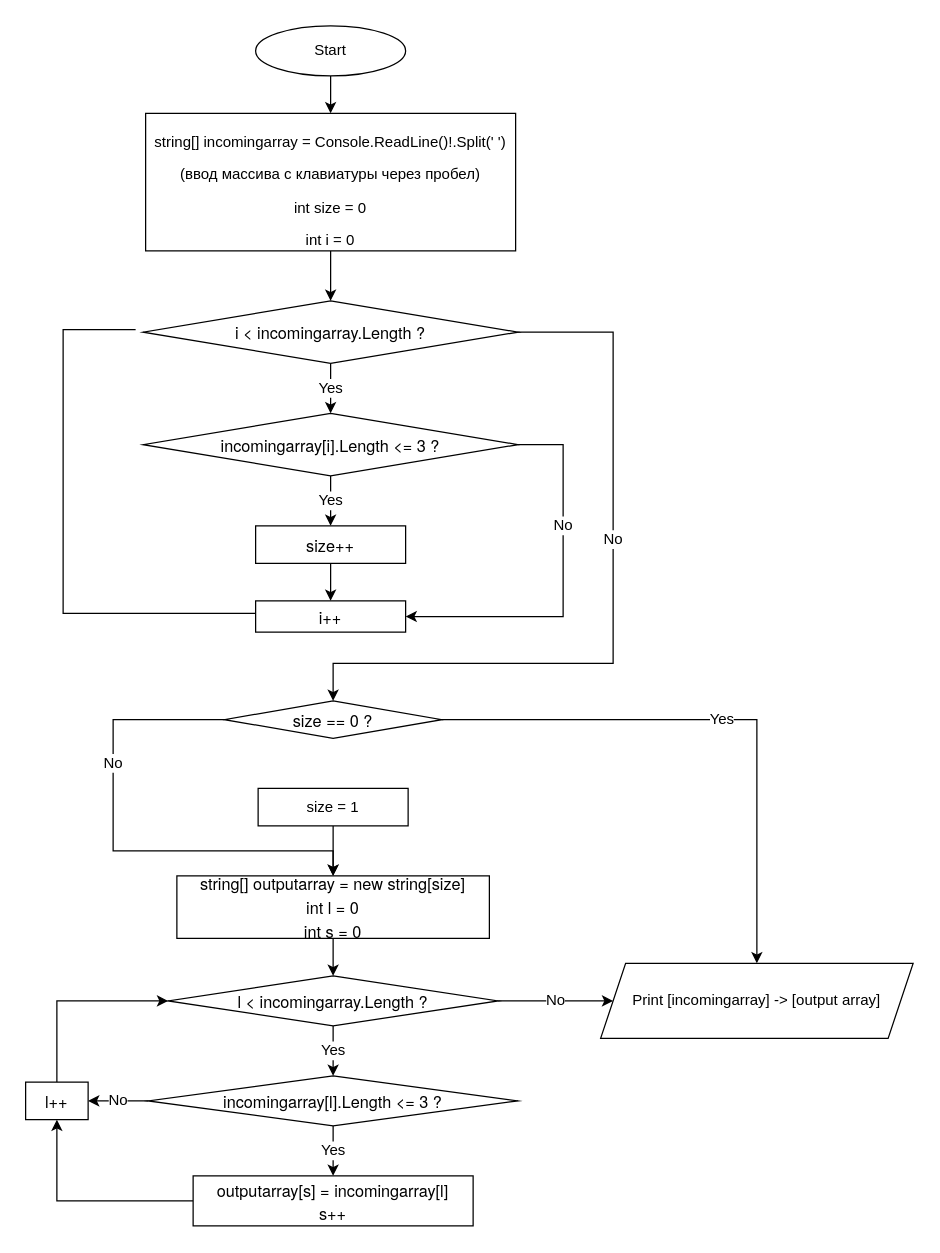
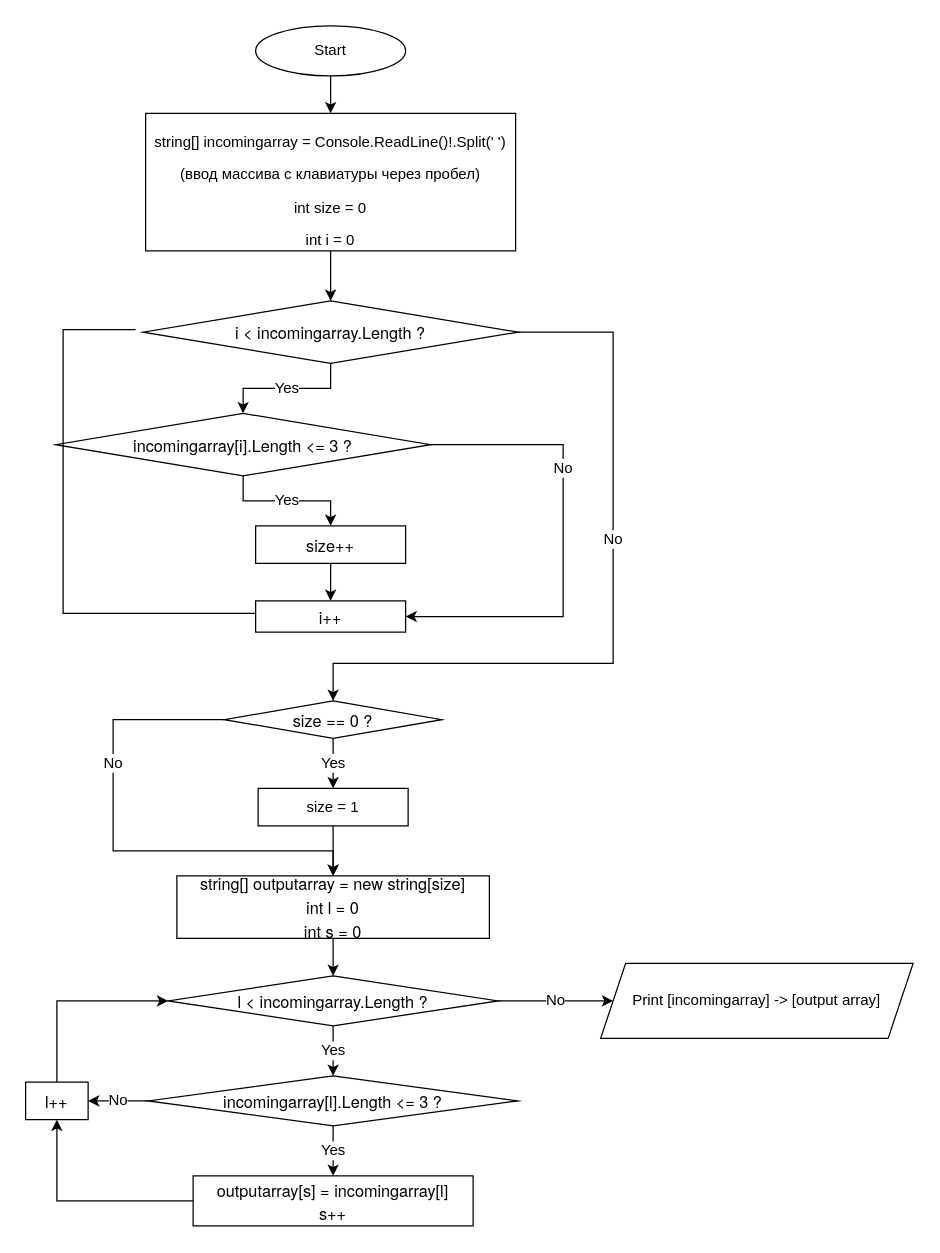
(331, 444) -> (243, 444)
(717, 719) -> (333, 759)
